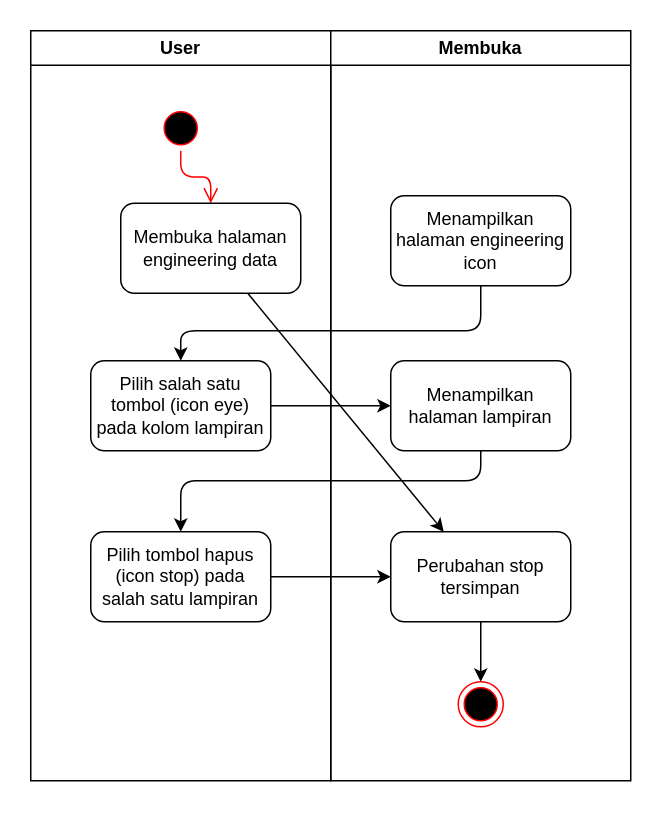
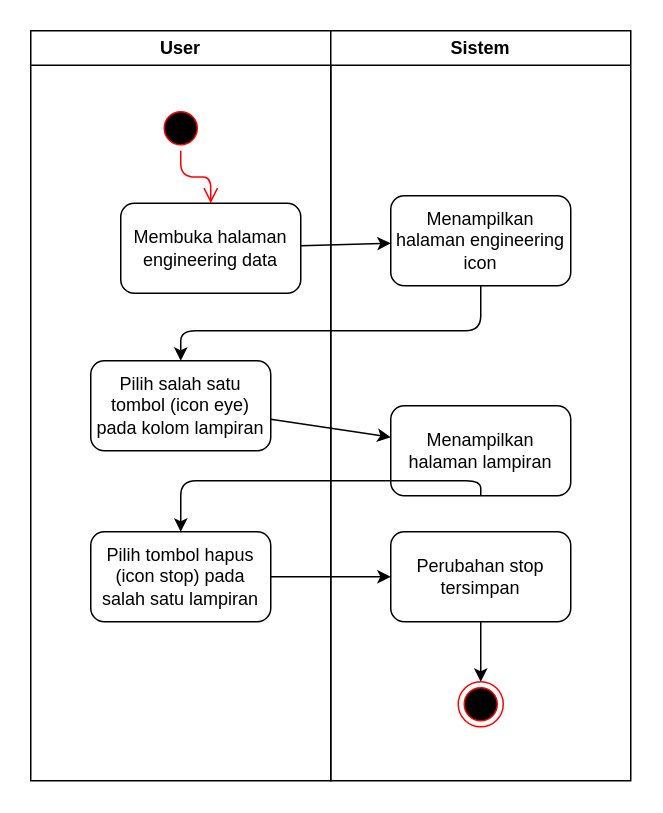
(481, 49) -> (481, 49)
(481, 406) -> (481, 451)
(385, 460) -> (341, 245)
